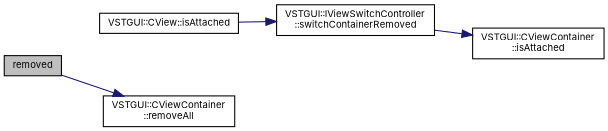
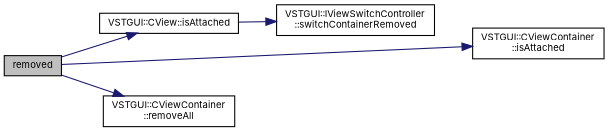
(448, 32) -> (262, 56)
none -> (94, 47)
